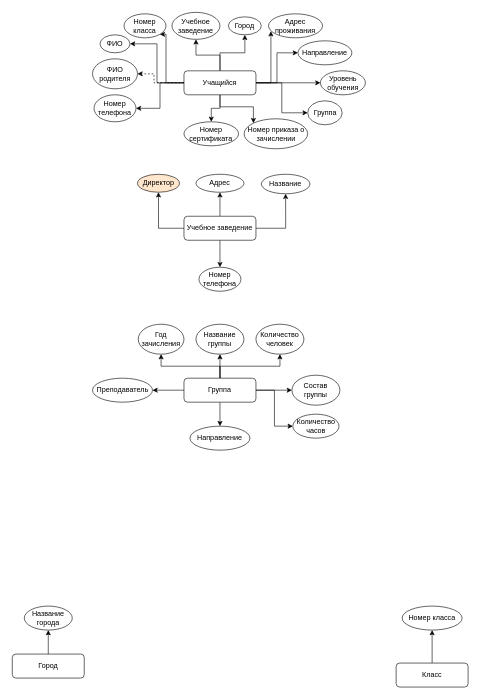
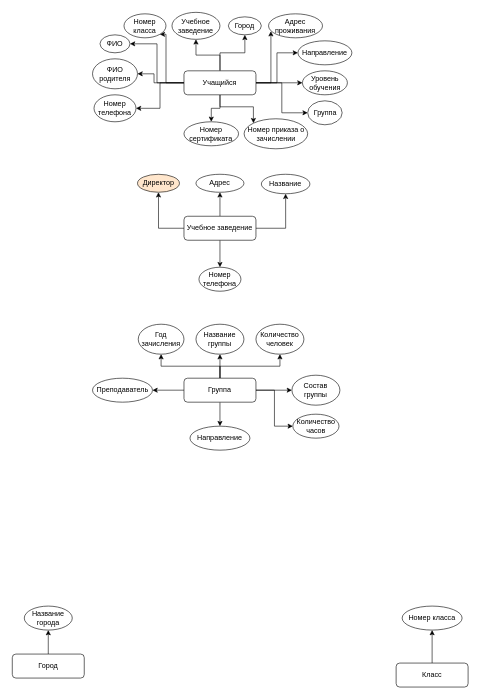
(154, 74) -> (154, 74)
(343, 83) -> (325, 83)
